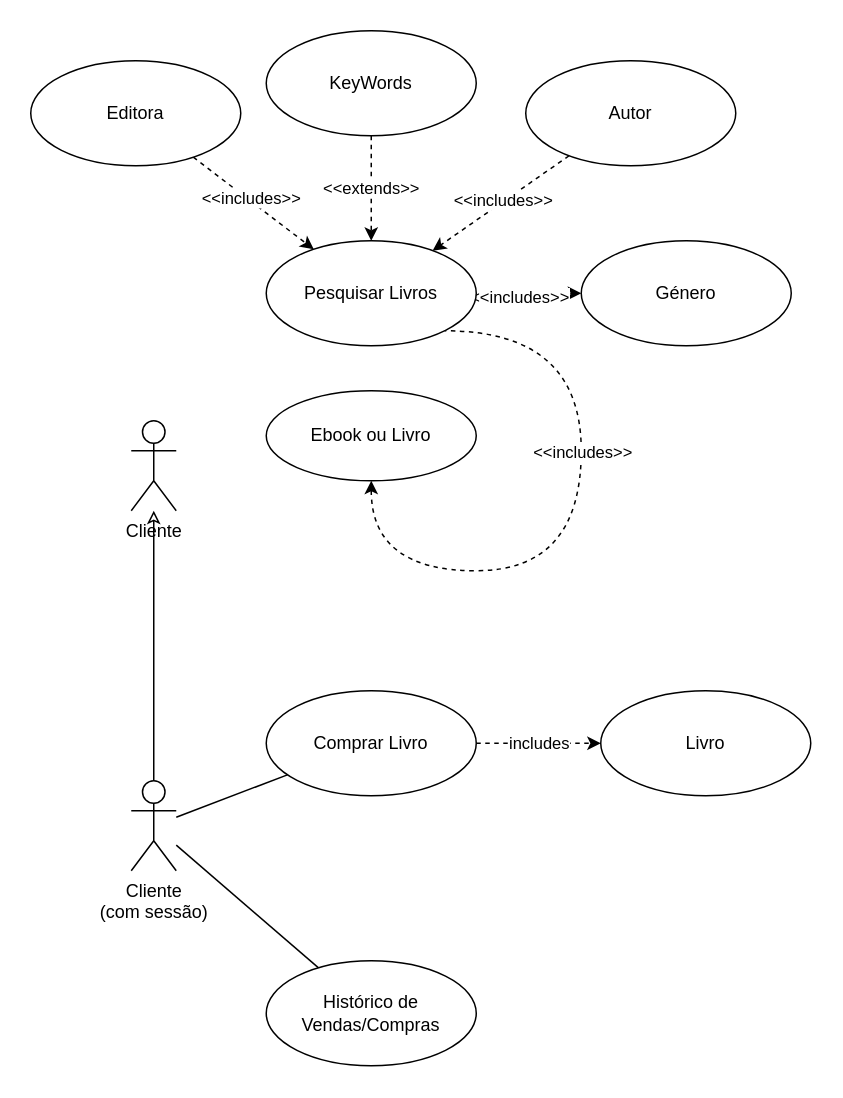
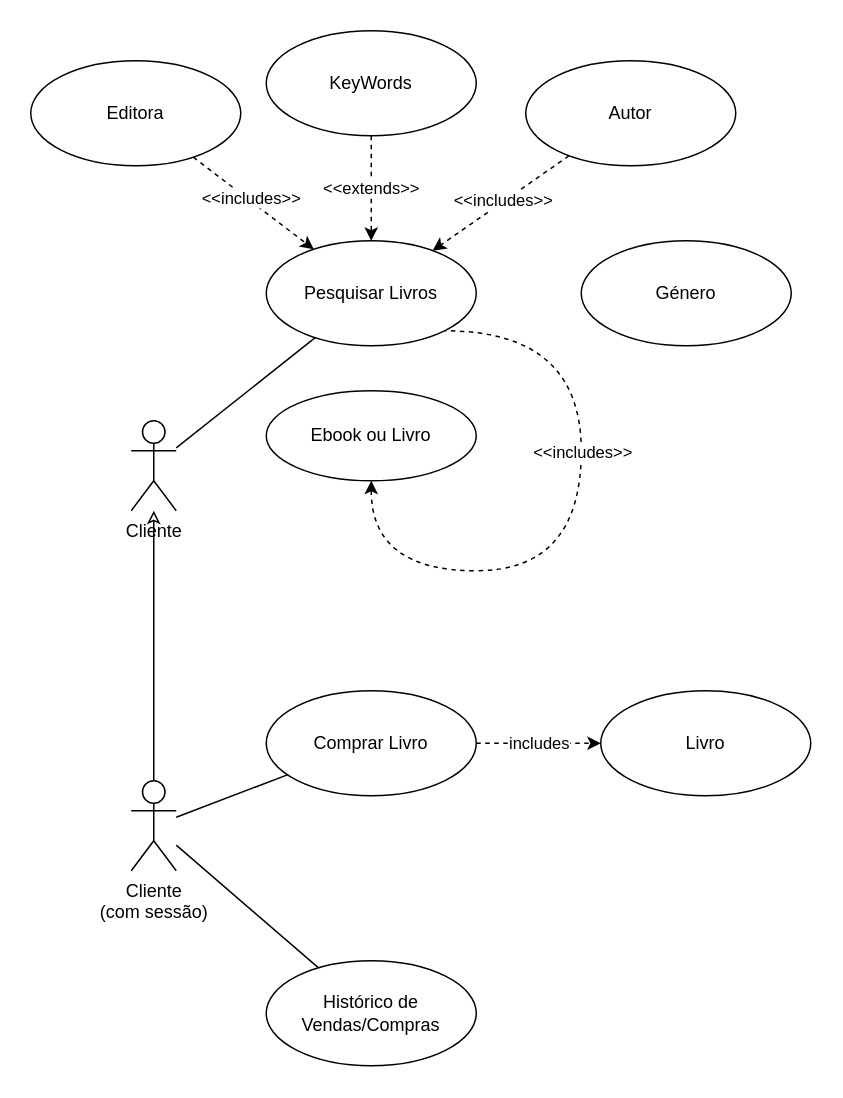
(523, 293) -> none
none -> (246, 392)
